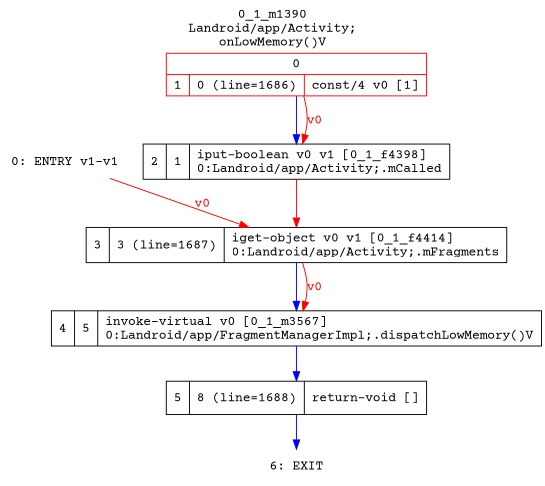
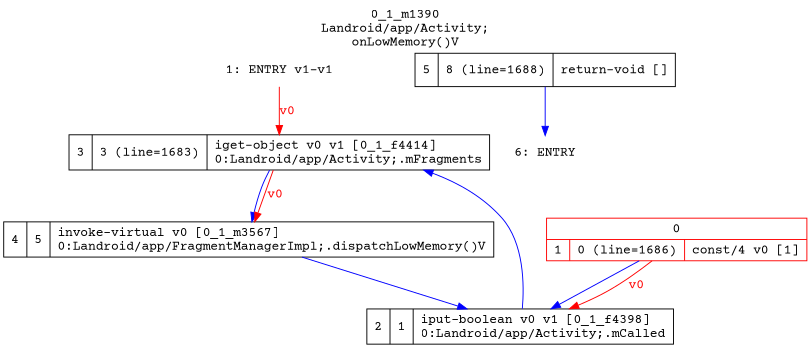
(65, 162) -> (279, 70)
(296, 199) -> (505, 223)
(167, 245) -> (150, 152)
(296, 359) -> (380, 282)
(296, 466) -> (545, 152)
